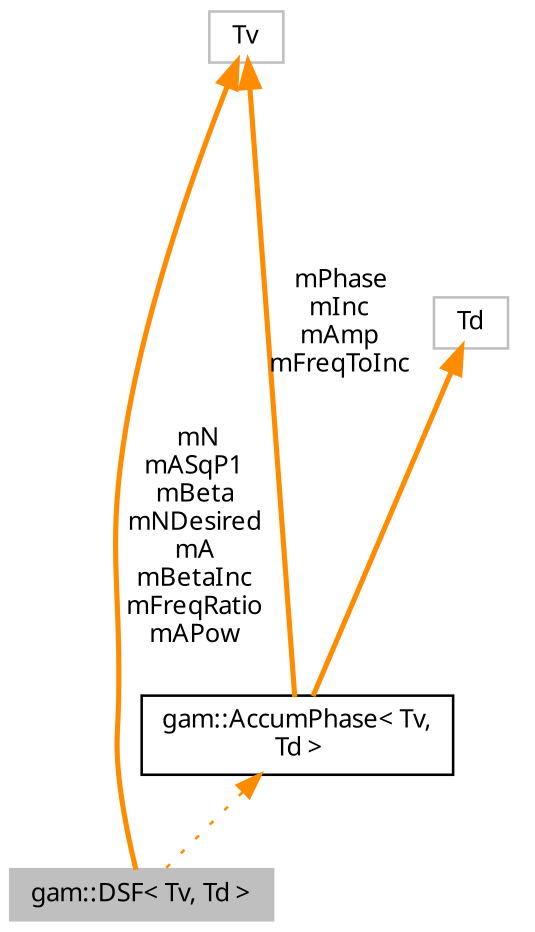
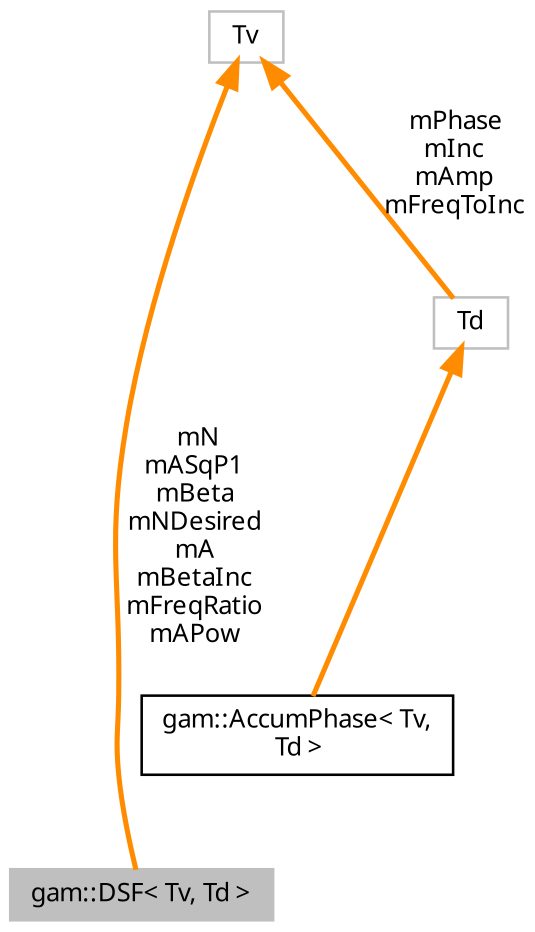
(272, 392) -> (367, 190)
(203, 831) -> none
